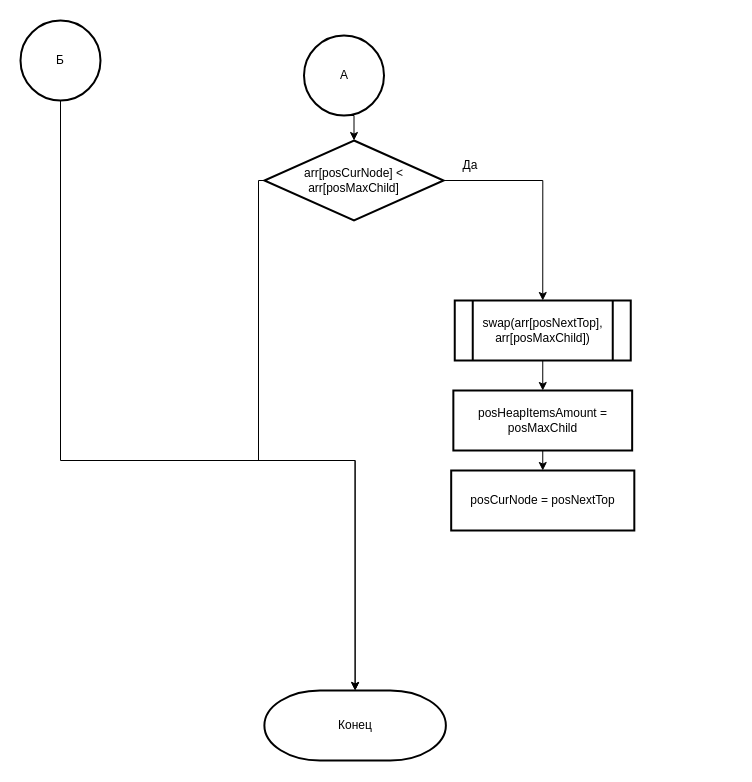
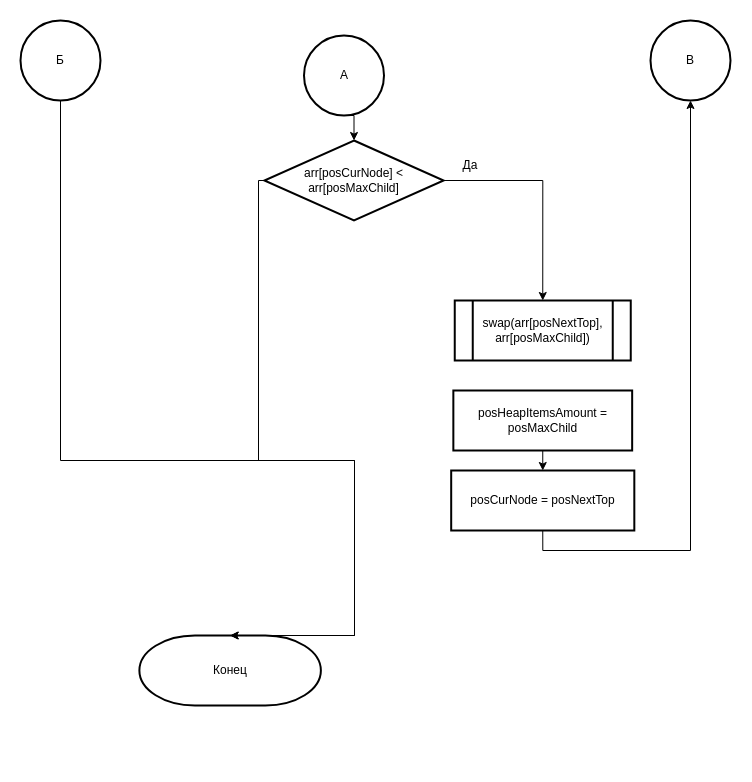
none -> (691, 61)
(543, 372) -> none
none -> (691, 412)
(355, 726) -> (230, 671)
